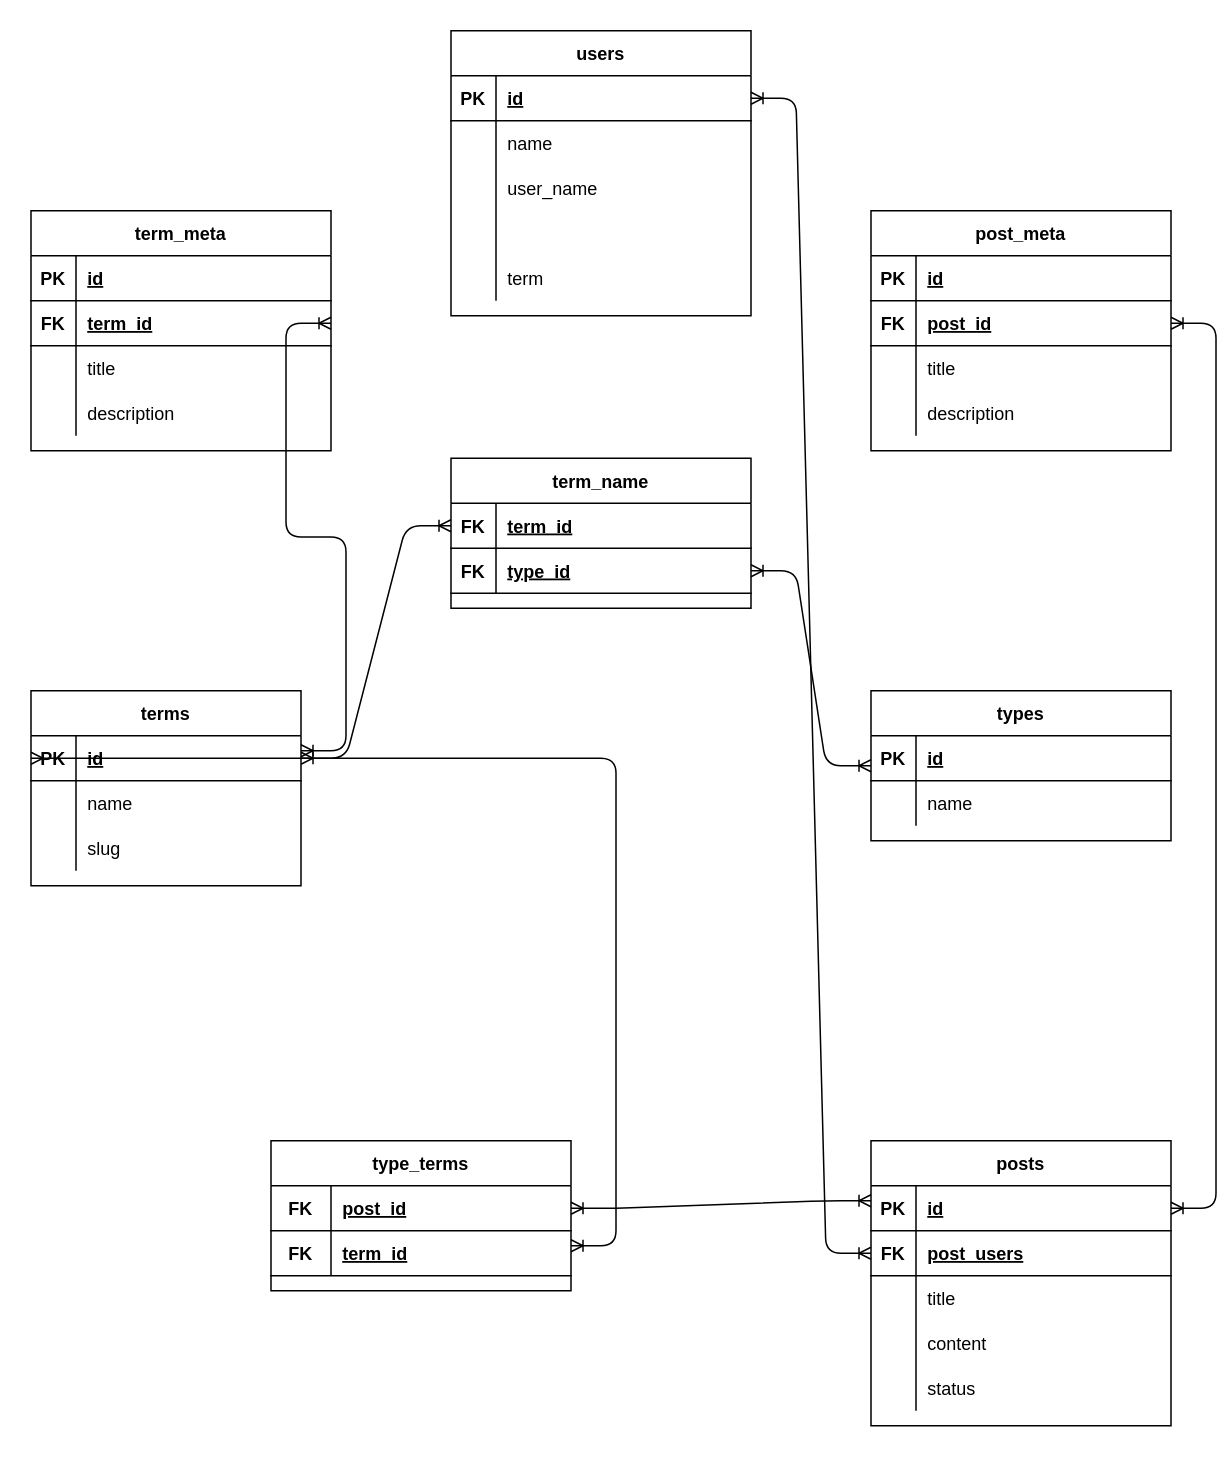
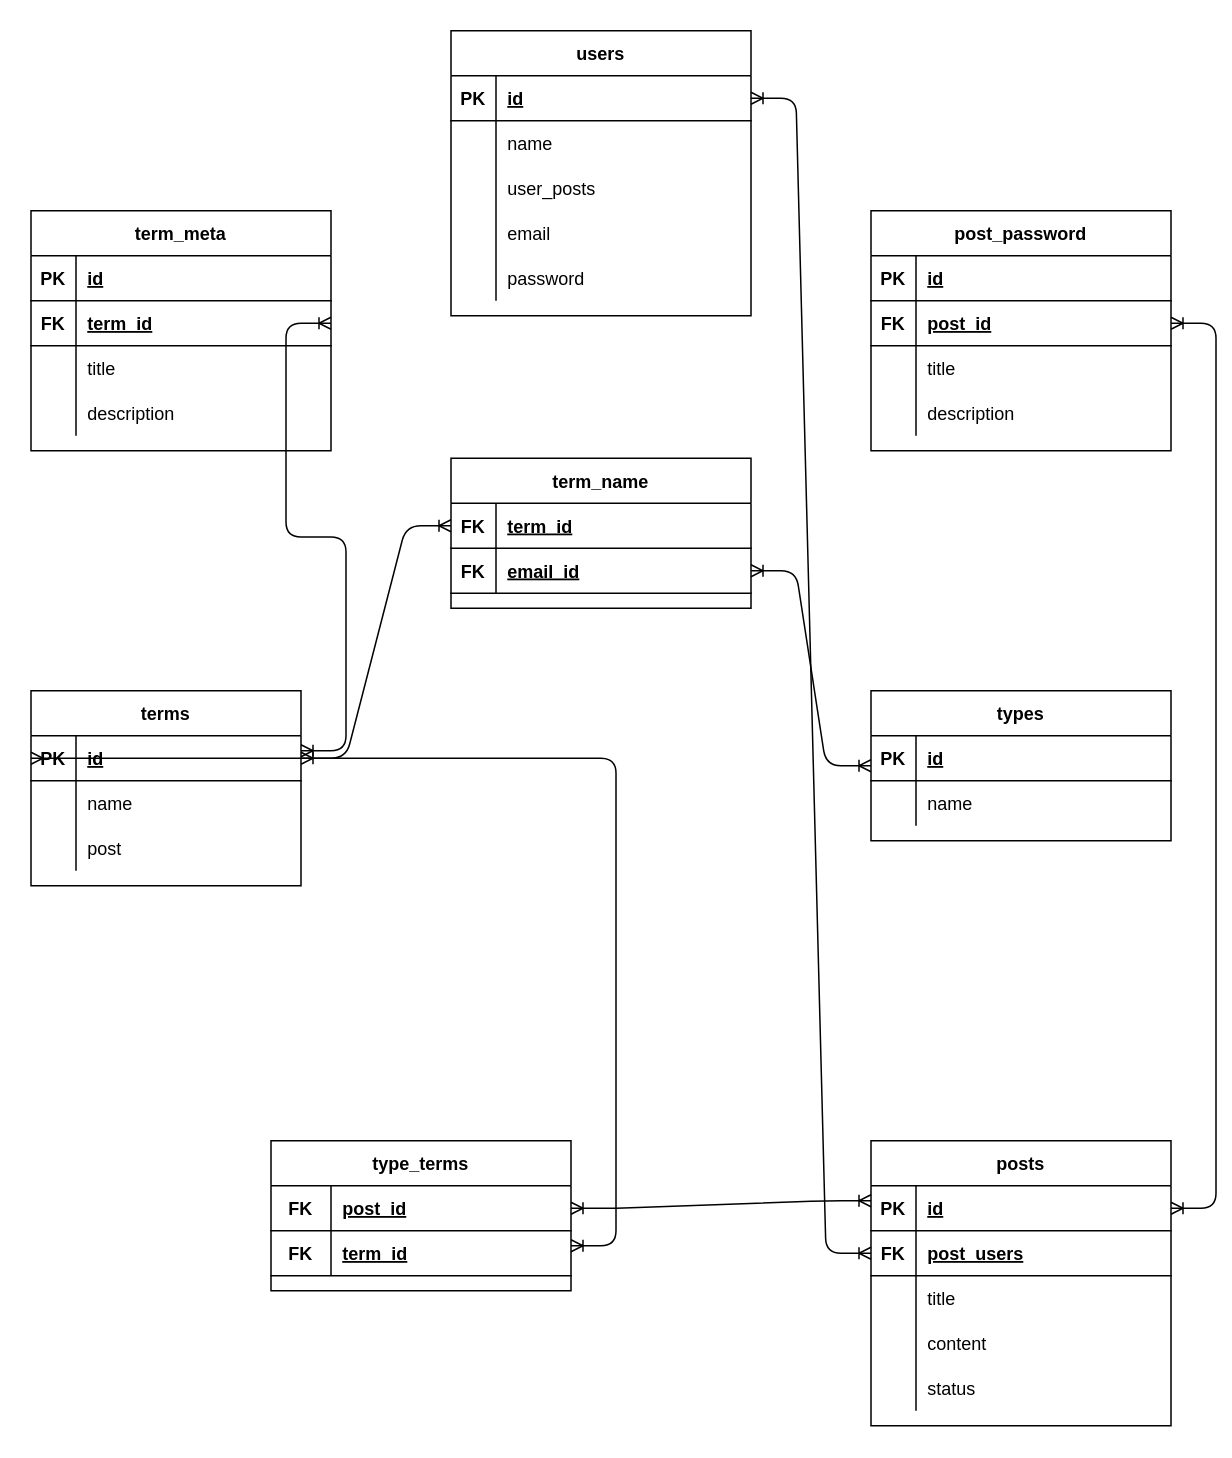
(552, 189) -> (557, 189)
none -> (623, 233)
(1020, 234) -> (1020, 234)
(527, 279) -> (547, 279)
(540, 572) -> (540, 572)
(105, 849) -> (107, 849)
